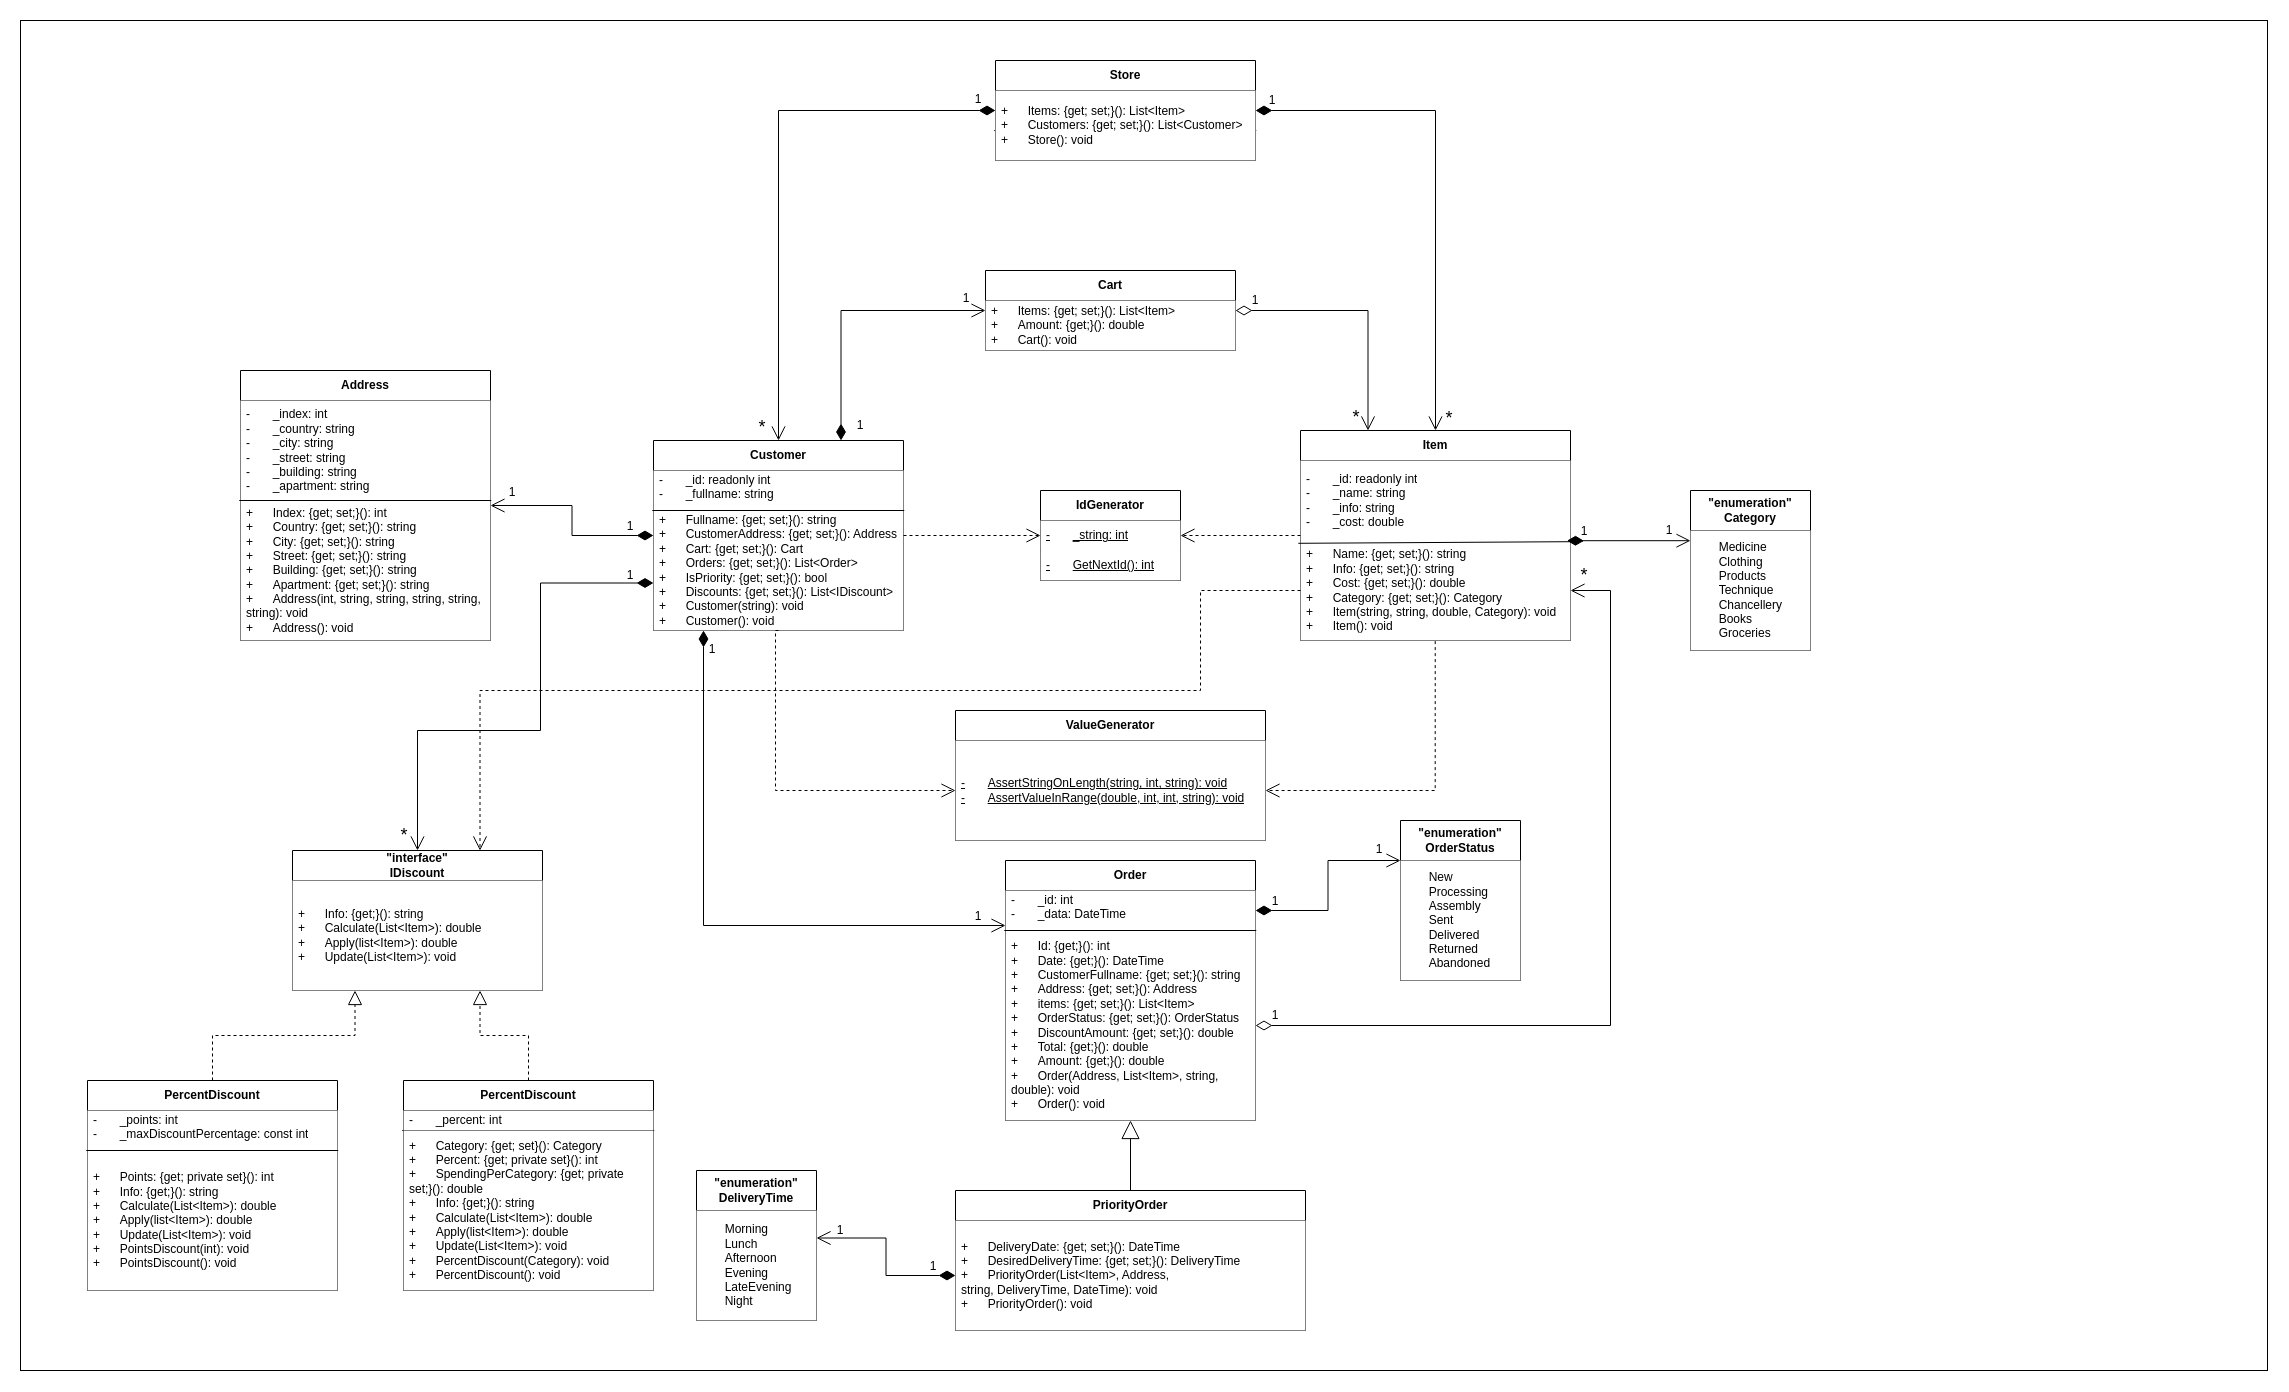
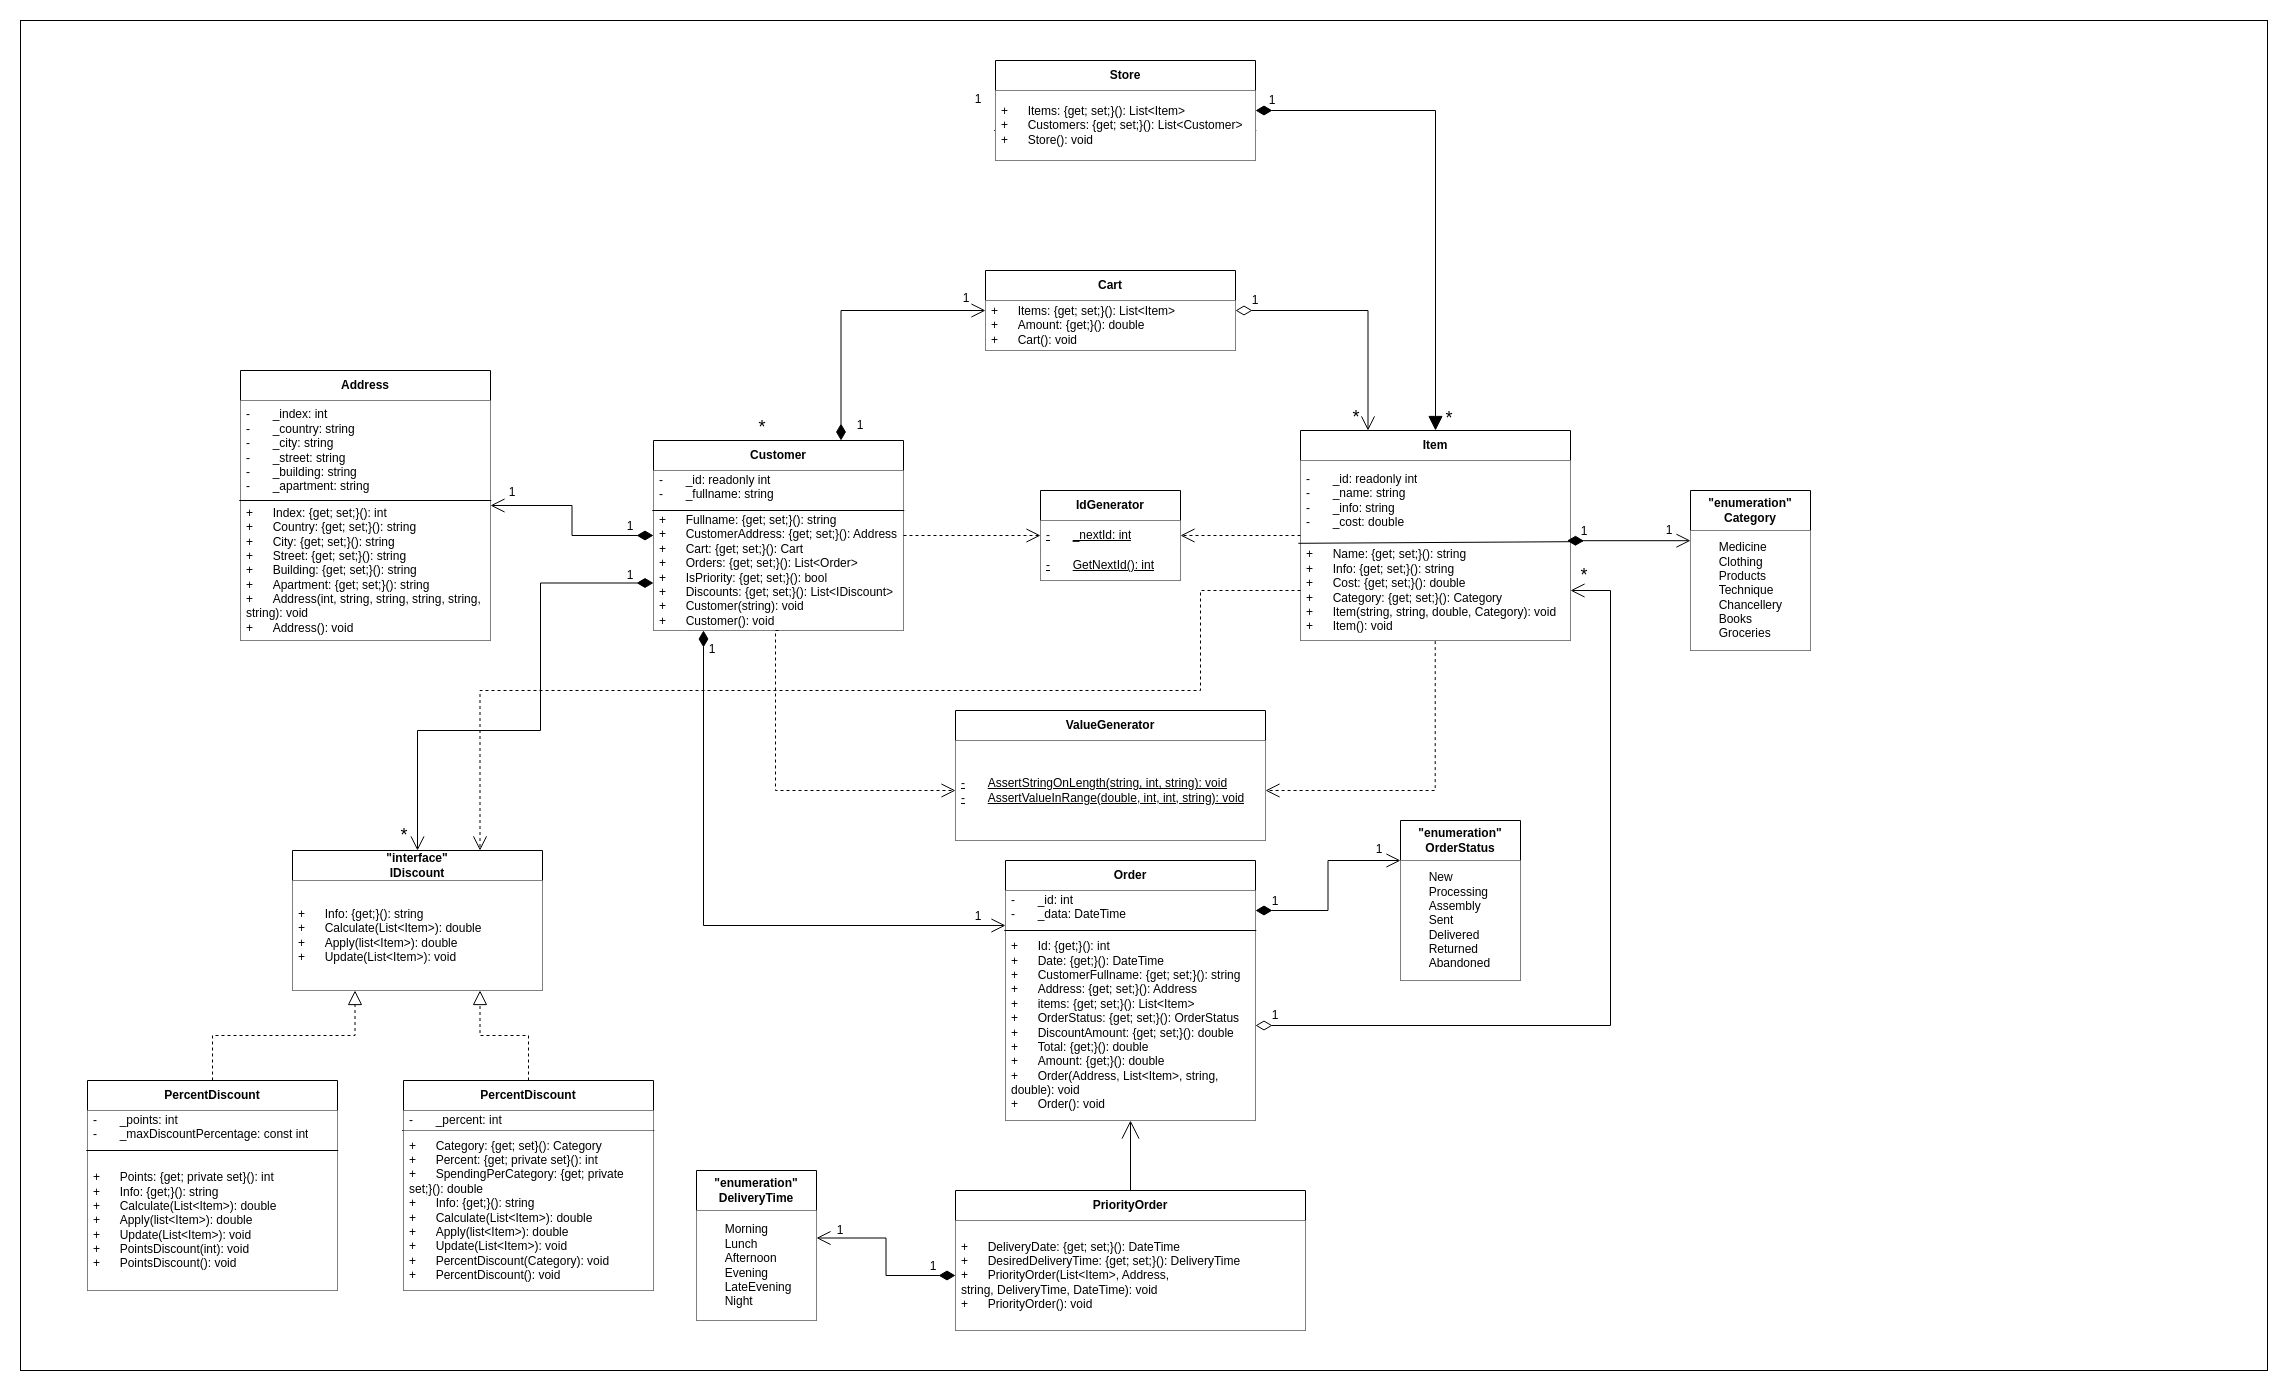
(779, 174) -> none
(1436, 420) -> (1436, 415)
(1087, 536) -> (1089, 536)
(1131, 1140) -> (1131, 1132)
